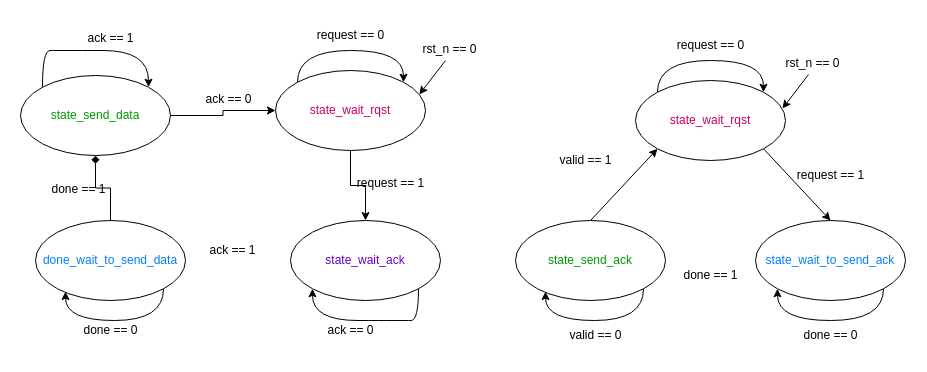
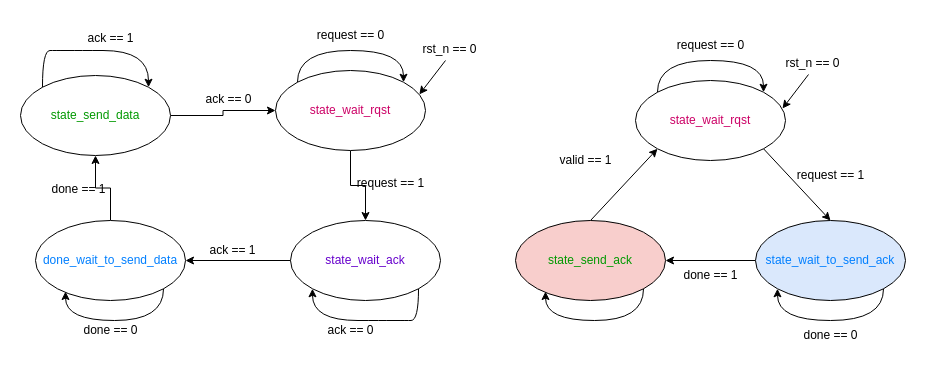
(96, 164) -> (96, 164)
none -> (241, 261)
(591, 261) -> (591, 261)
none -> (713, 261)
(831, 261) -> (831, 261)
(596, 336) -> none
